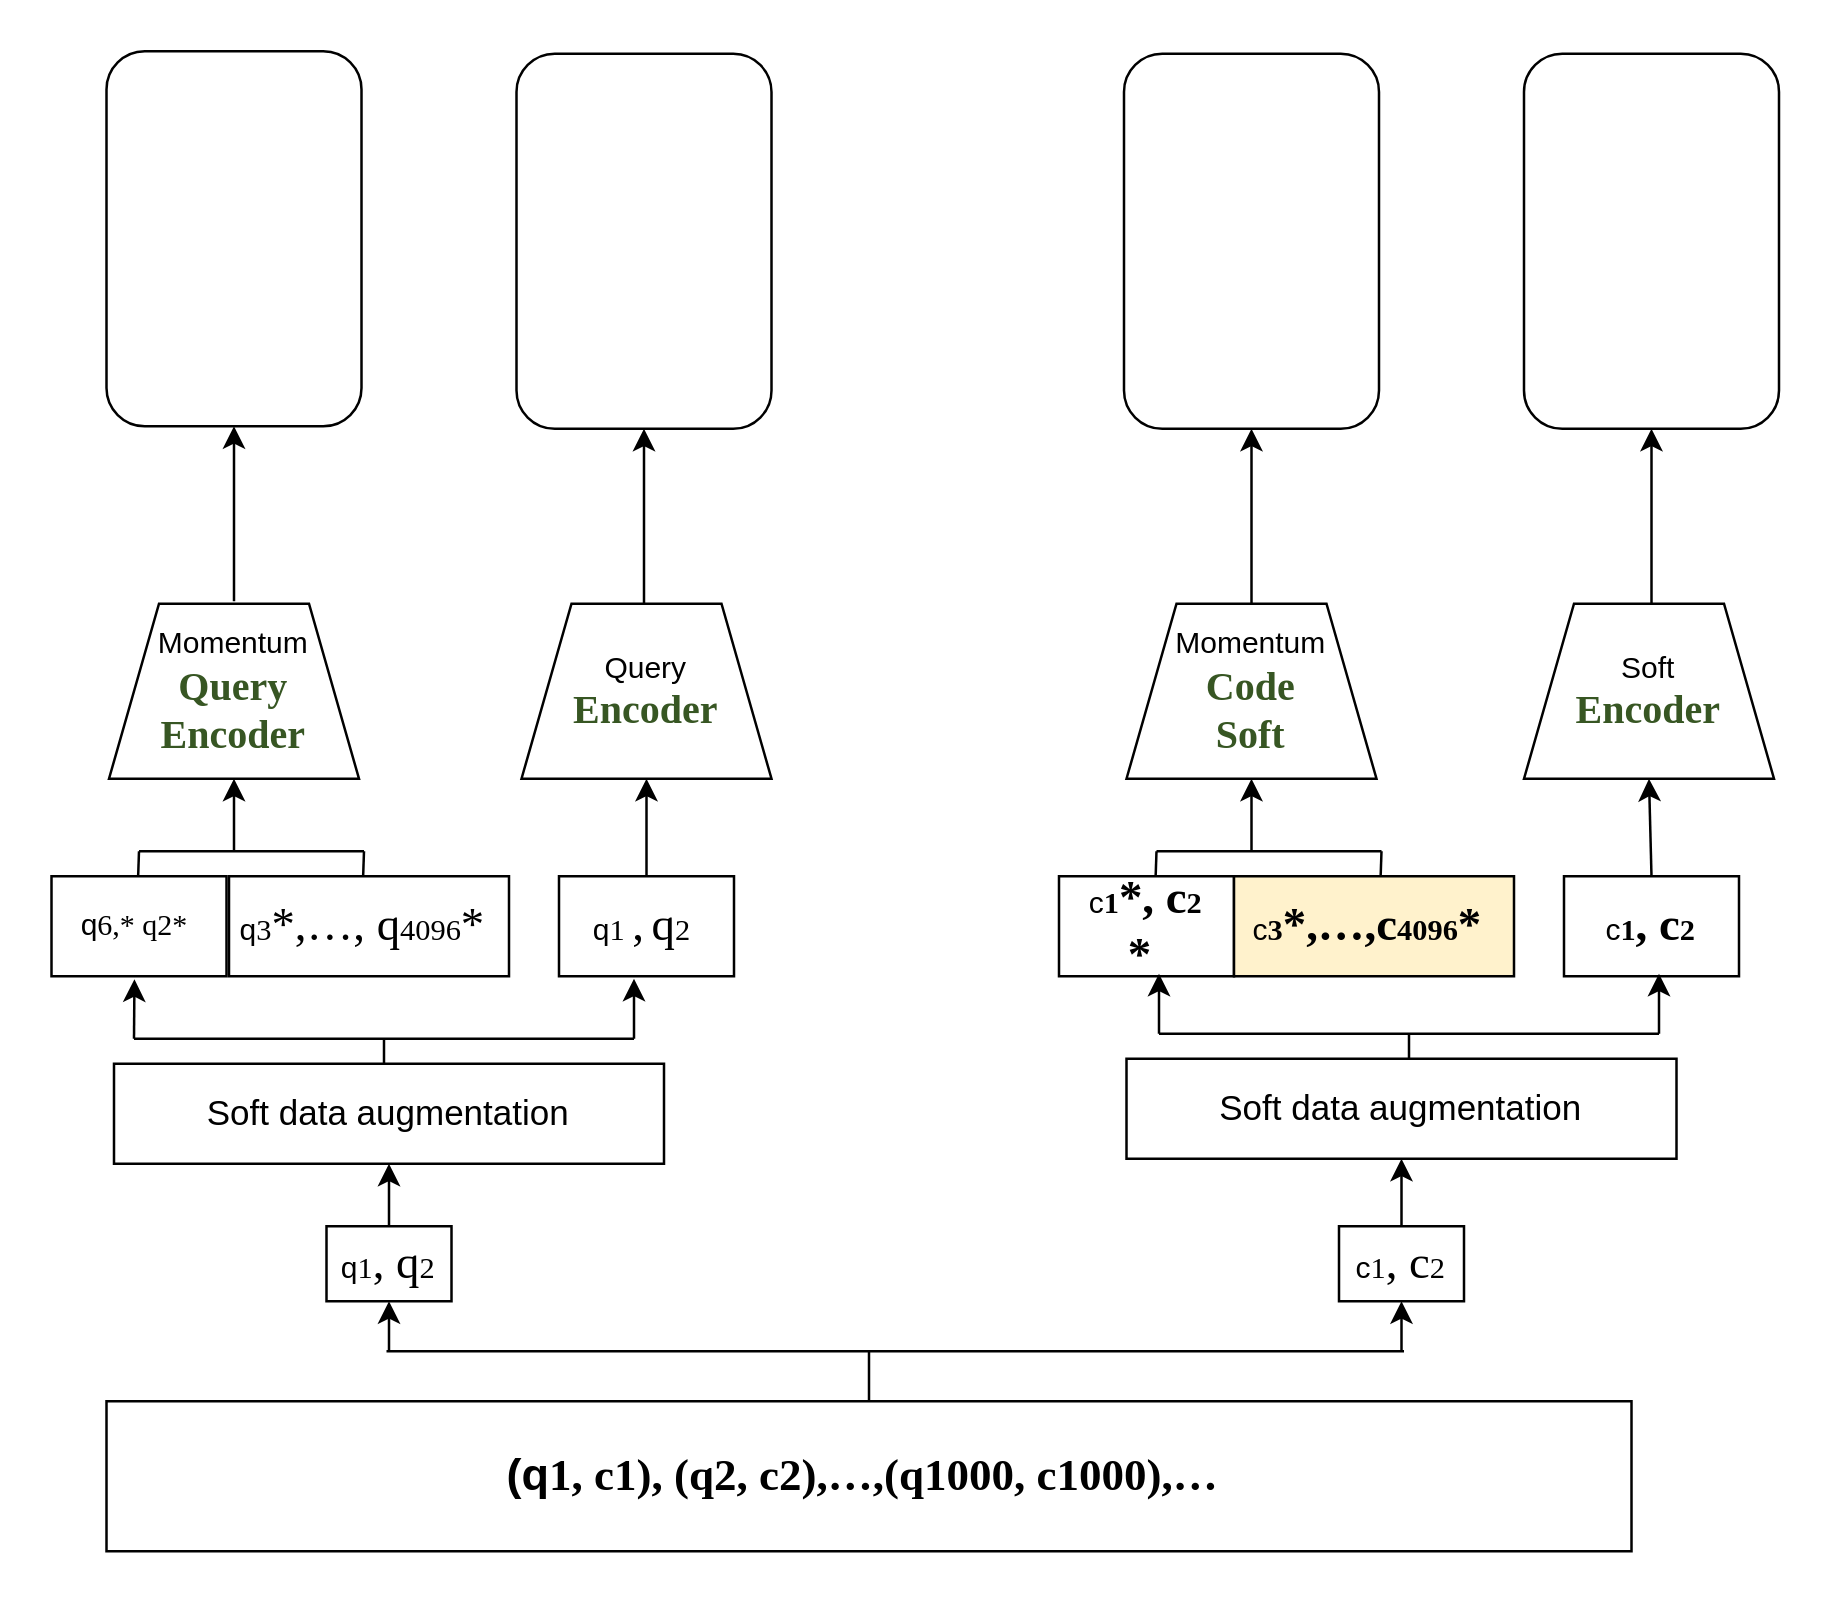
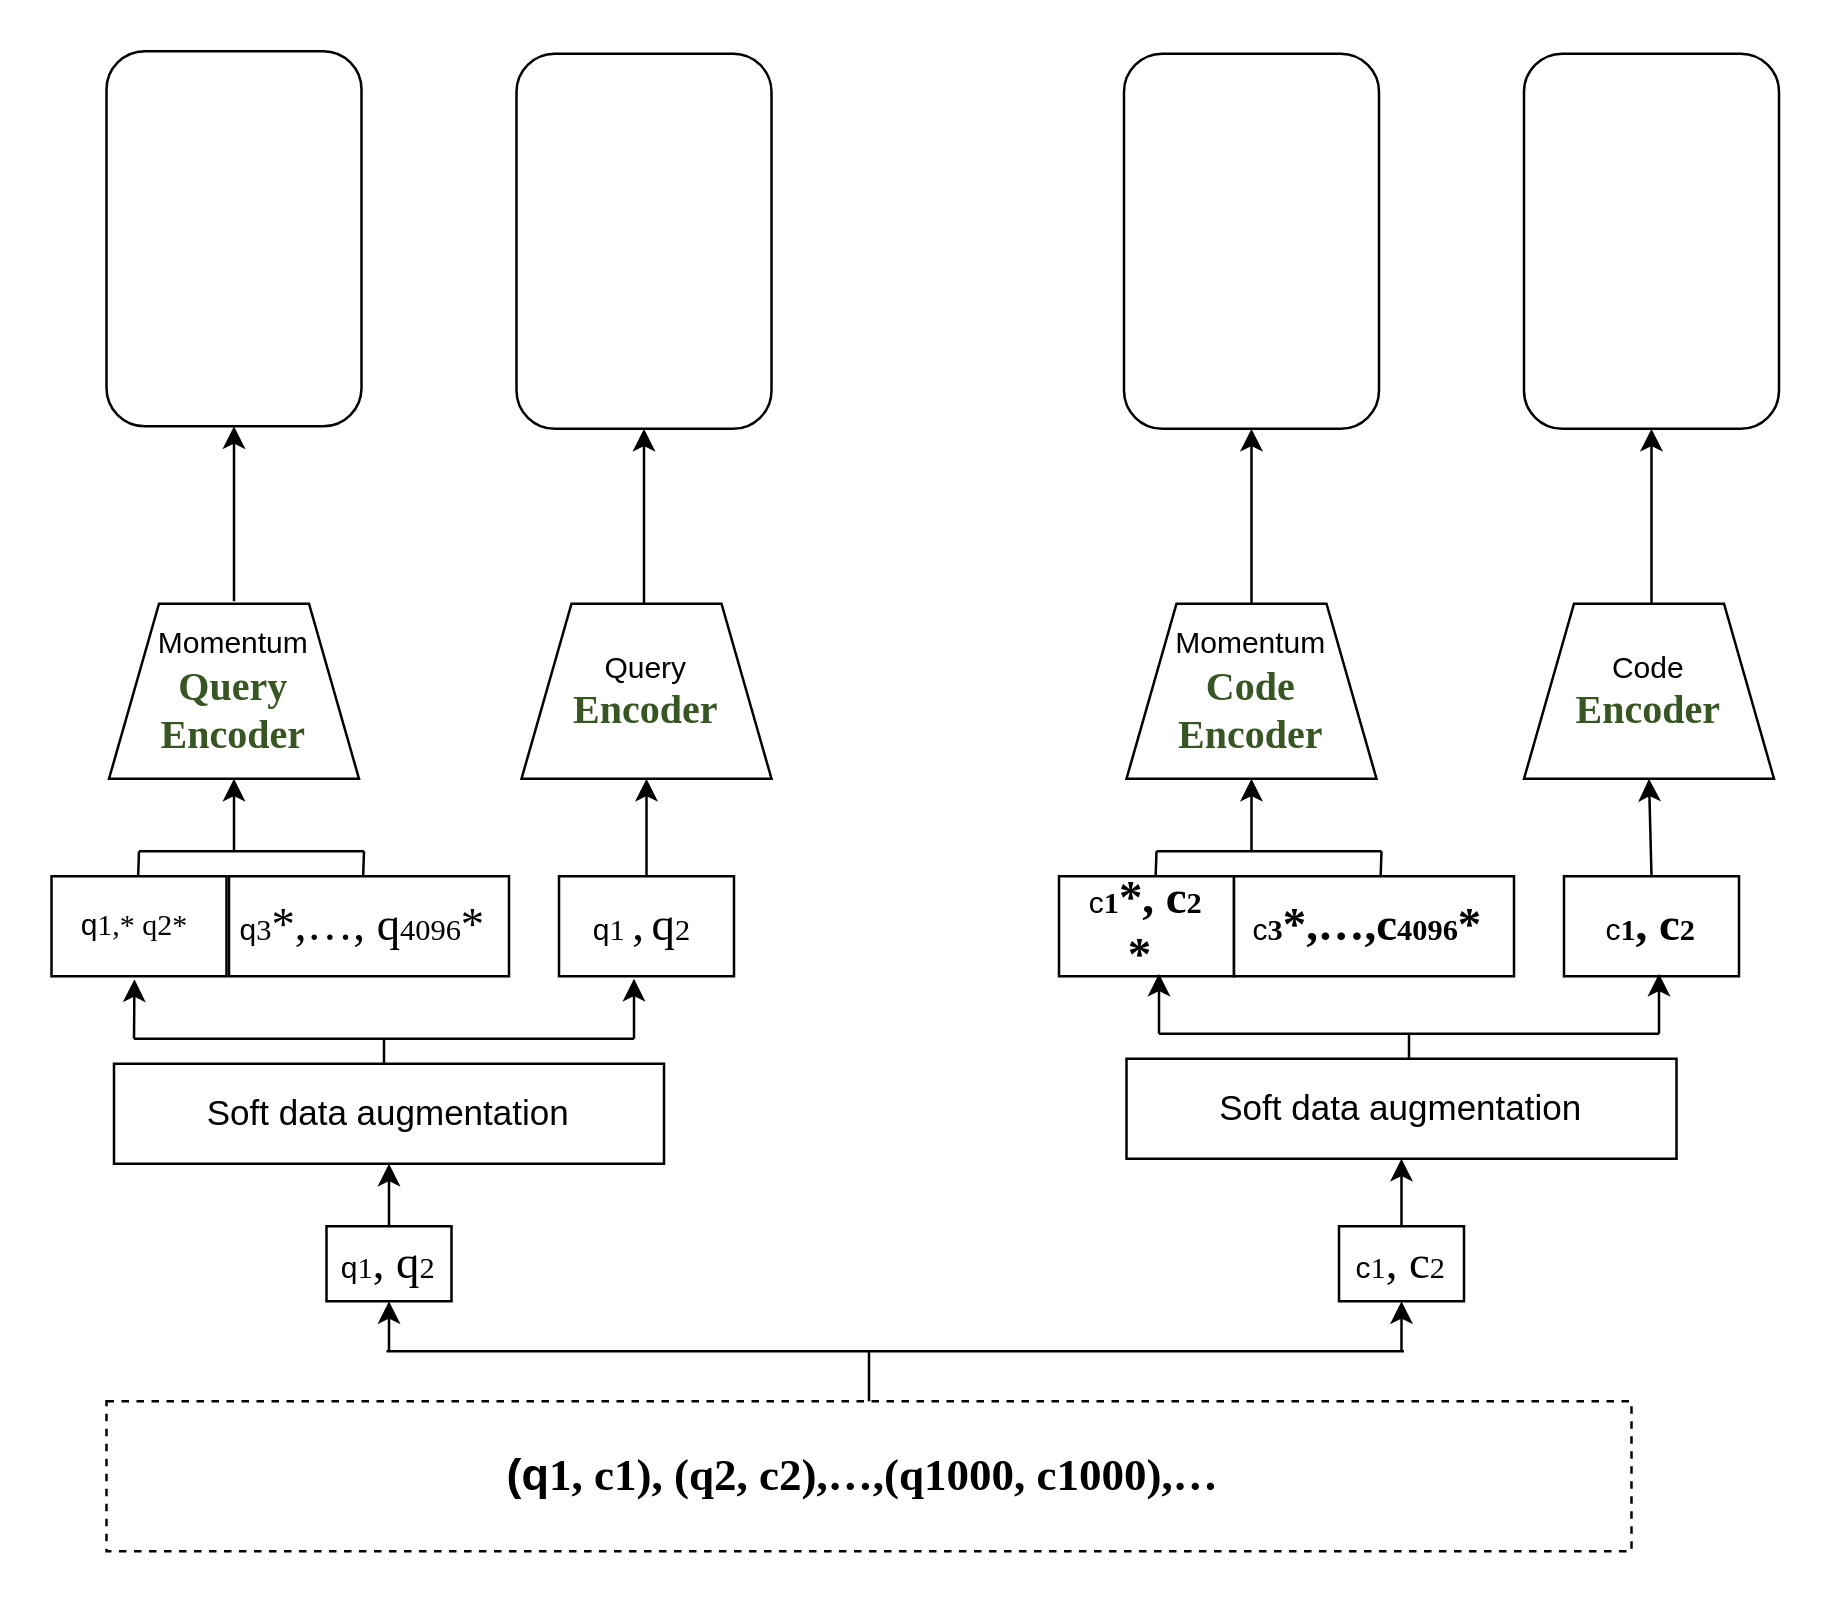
(1251, 691) -> (1251, 691)
(1649, 691) -> (1649, 691)
(139, 926) -> (139, 926)
(1374, 926) -> (1374, 926)
(869, 1476) -> (869, 1476)
